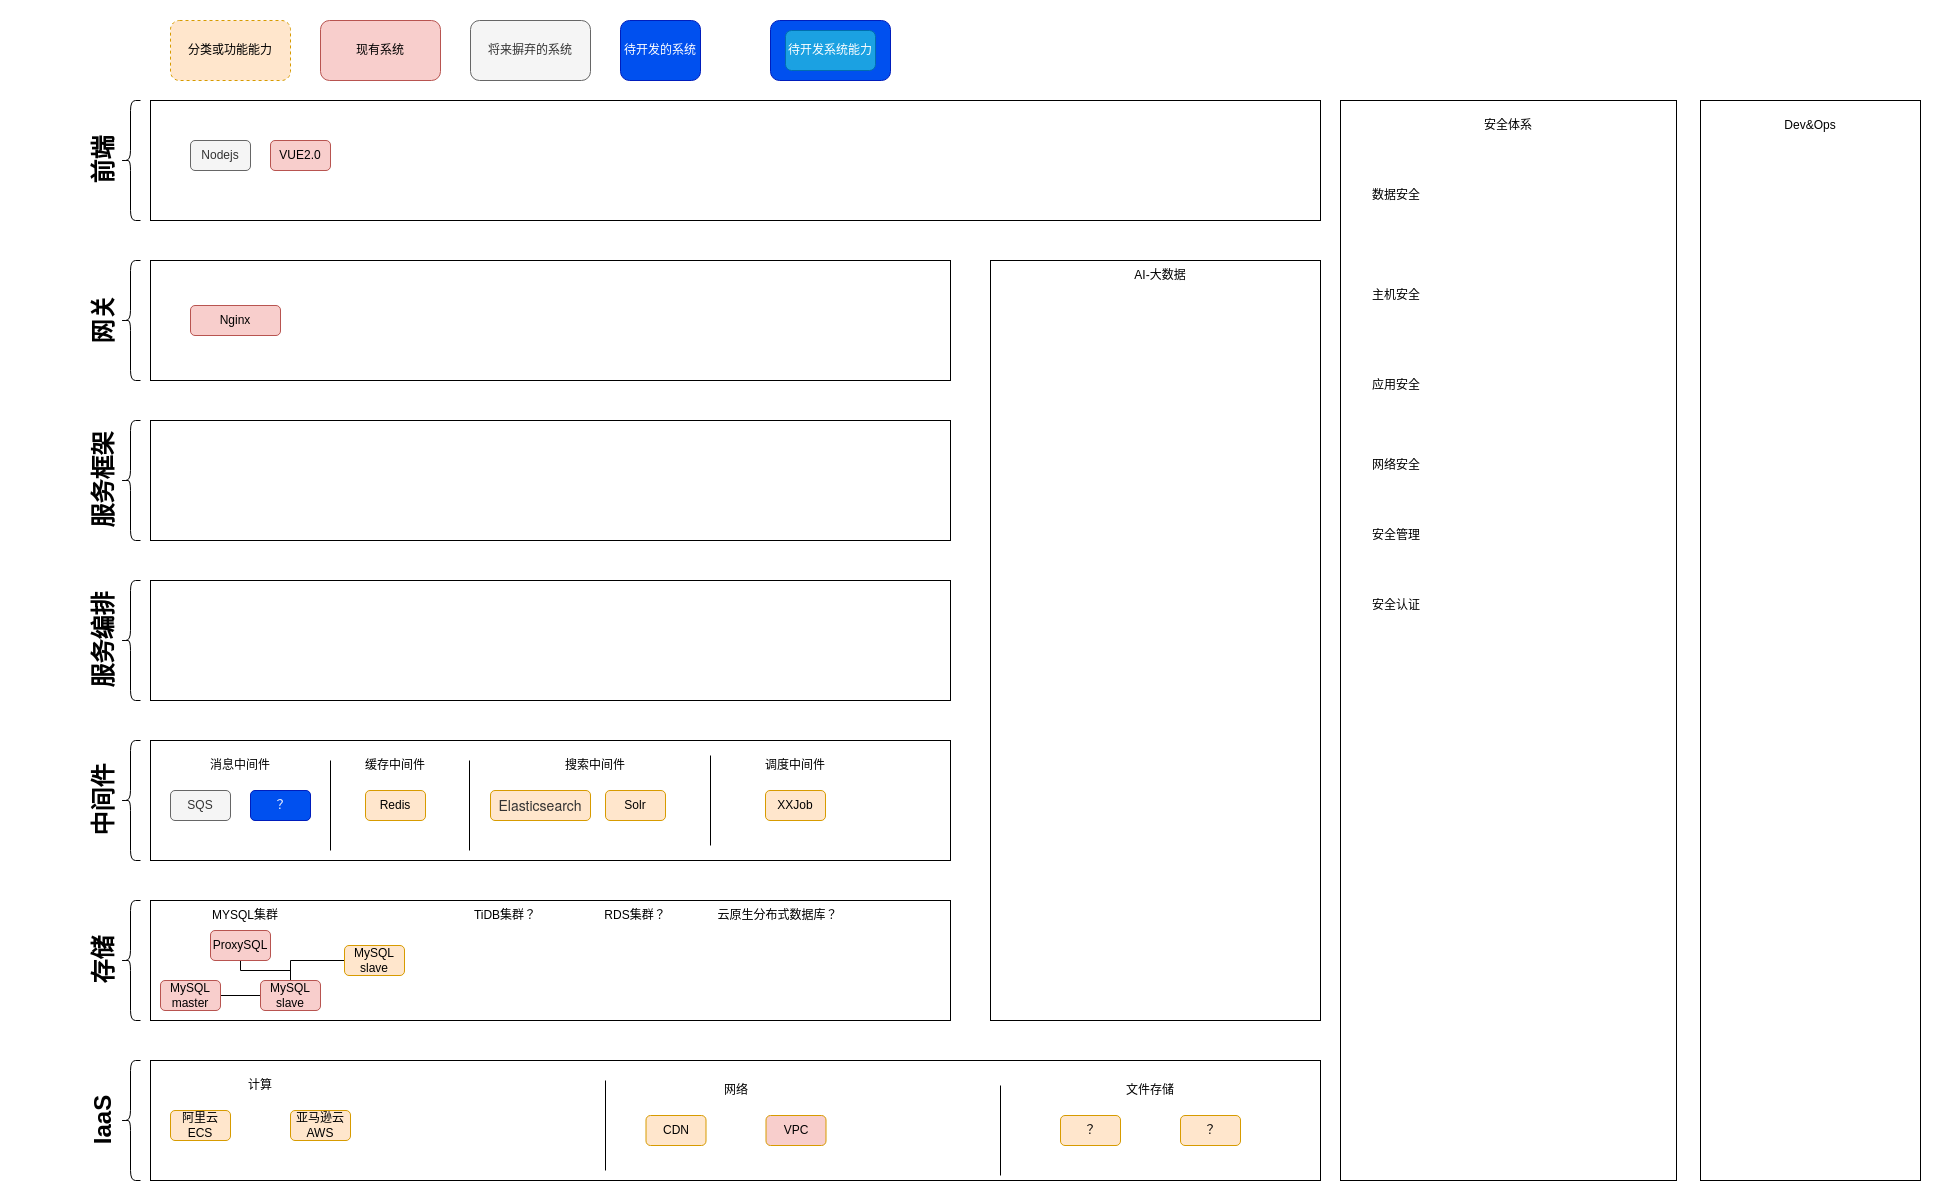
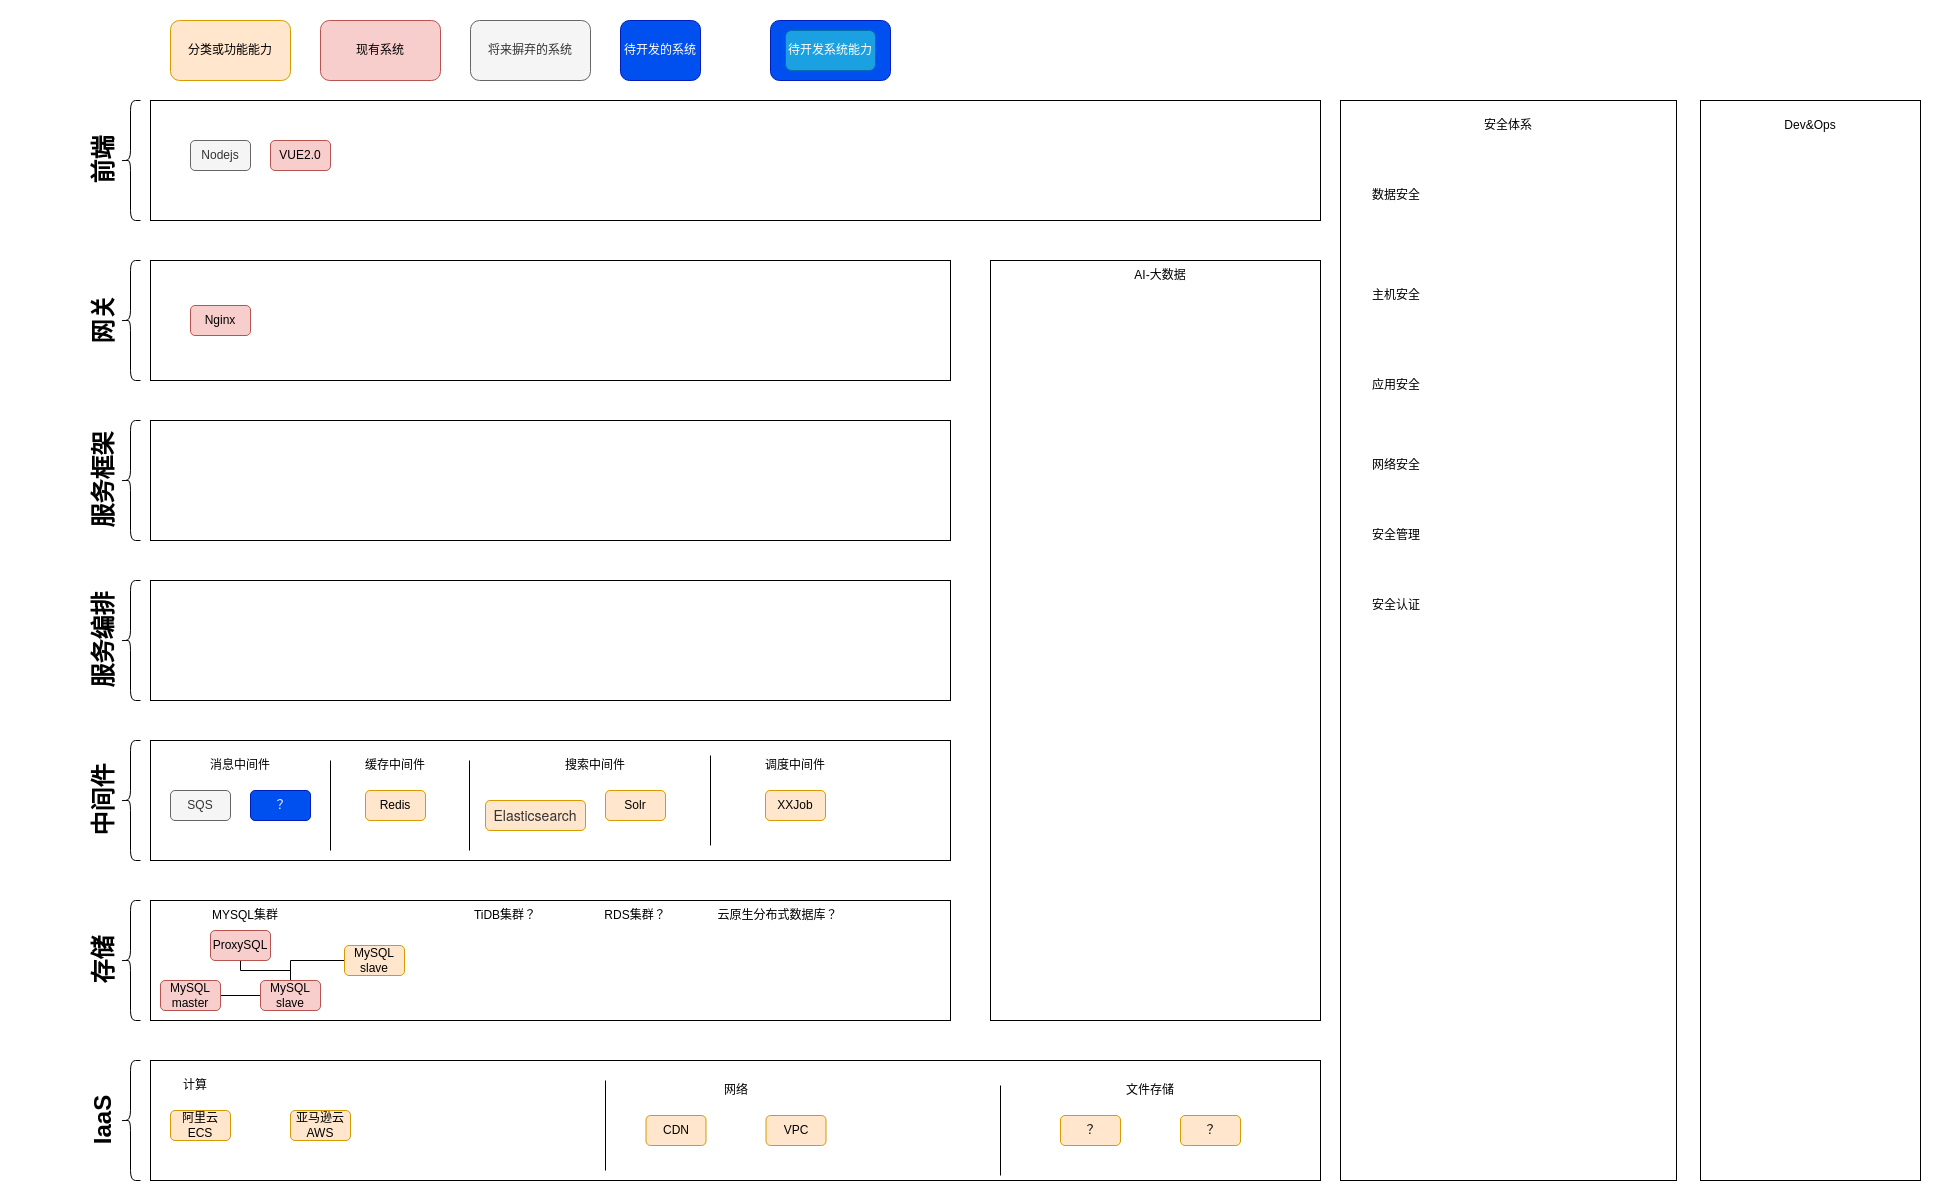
(231, 51) -> (231, 51)
(236, 321) -> (221, 321)
(541, 806) -> (536, 816)
(261, 1086) -> (196, 1086)
(796, 1131) -> (796, 1131)
